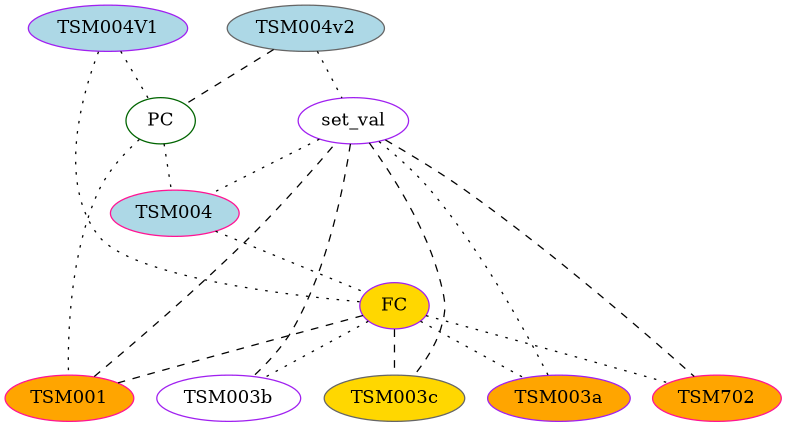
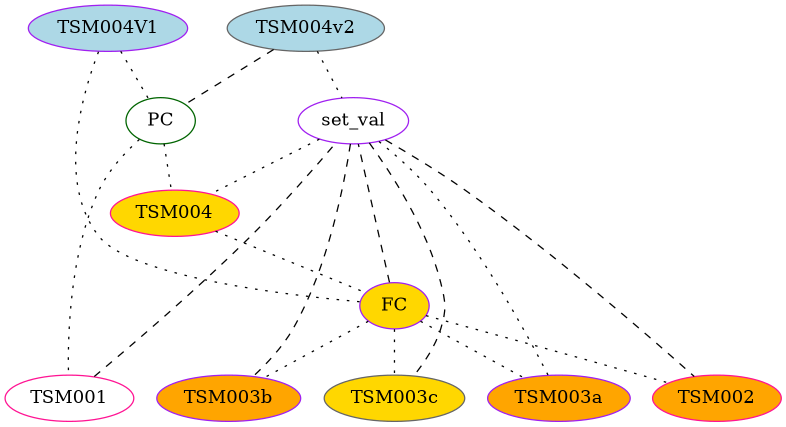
(175, 213) -> (175, 213)
(240, 349) -> (374, 213)
(394, 352) -> (394, 352)
(69, 398) -> (69, 398)
(229, 398) -> (229, 398)
(717, 398) -> (717, 398)
